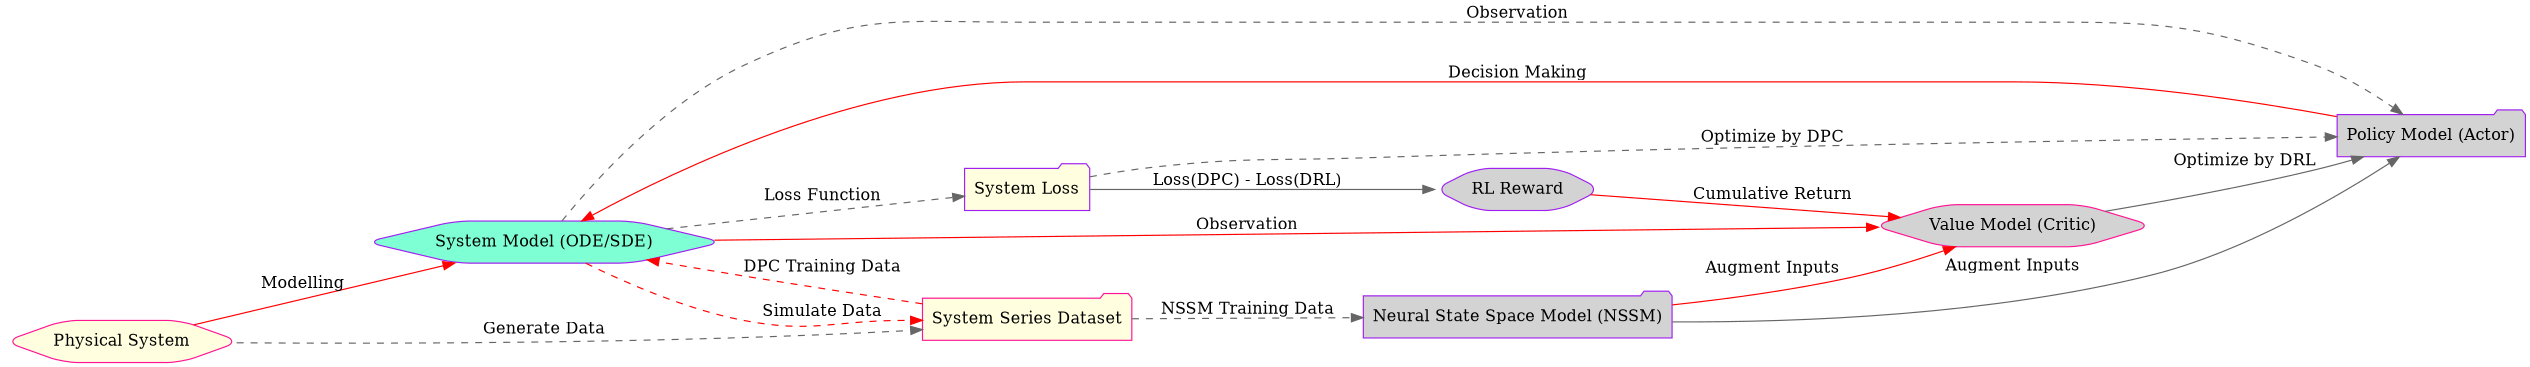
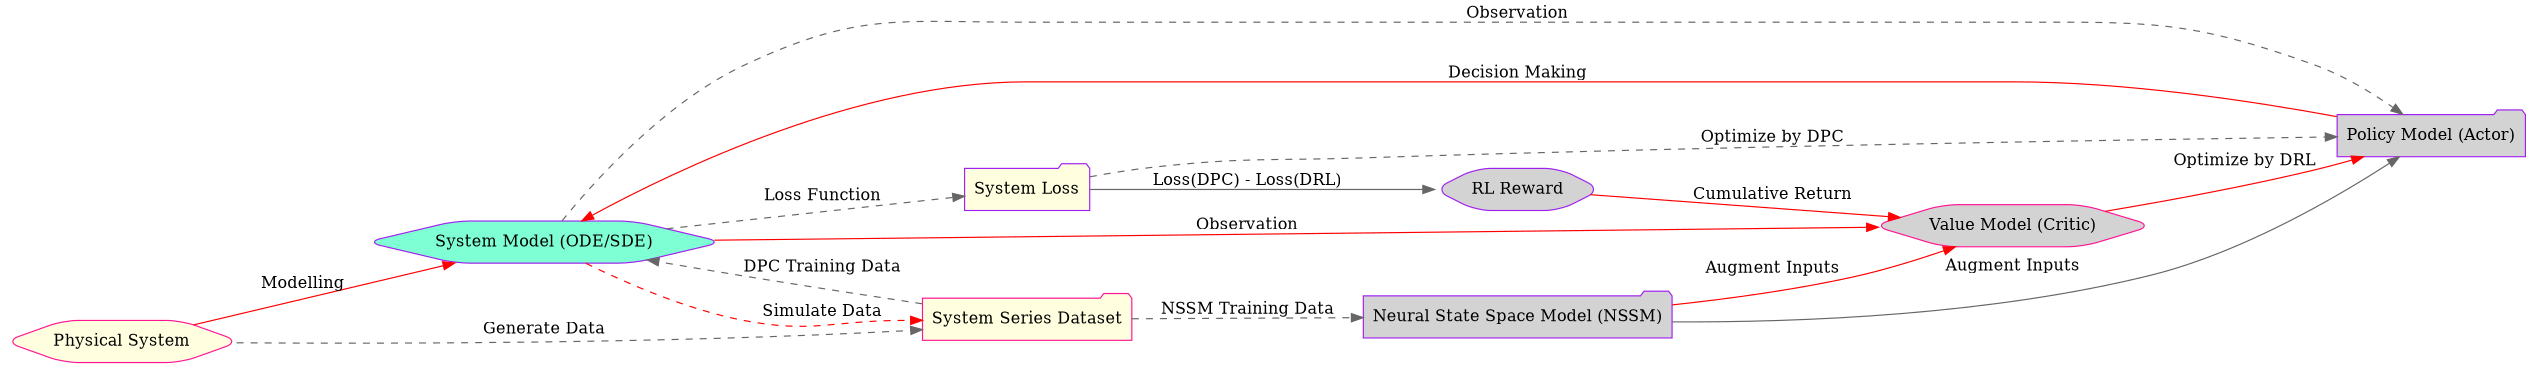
(2229, 189) -> (2229, 189)
(791, 284) -> (791, 284)
